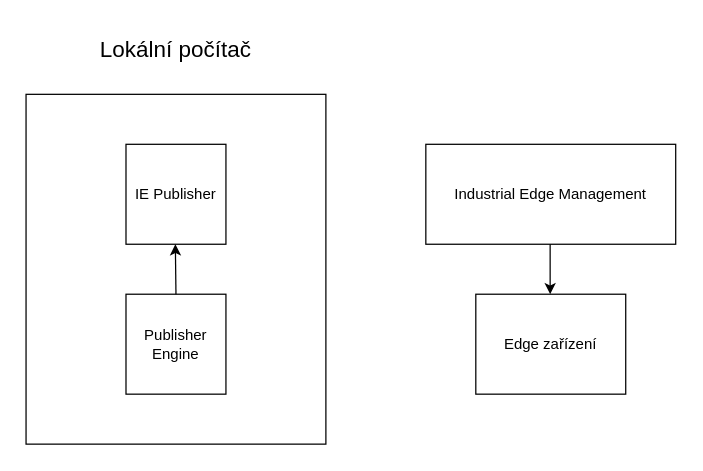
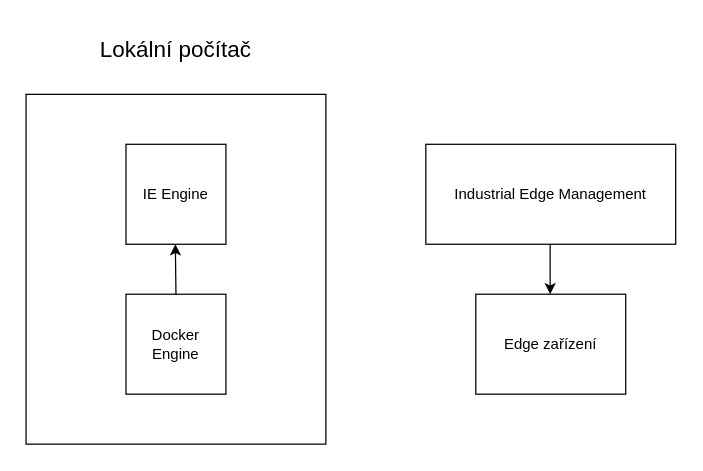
(176, 194) -> (176, 194)
(176, 344) -> (176, 344)
